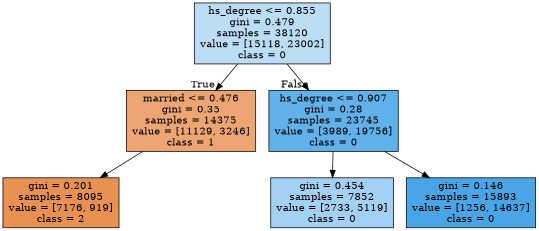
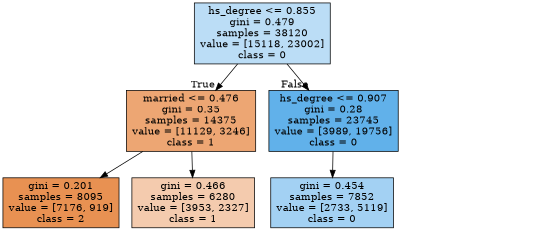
none -> (193, 203)
(471, 203) -> none
